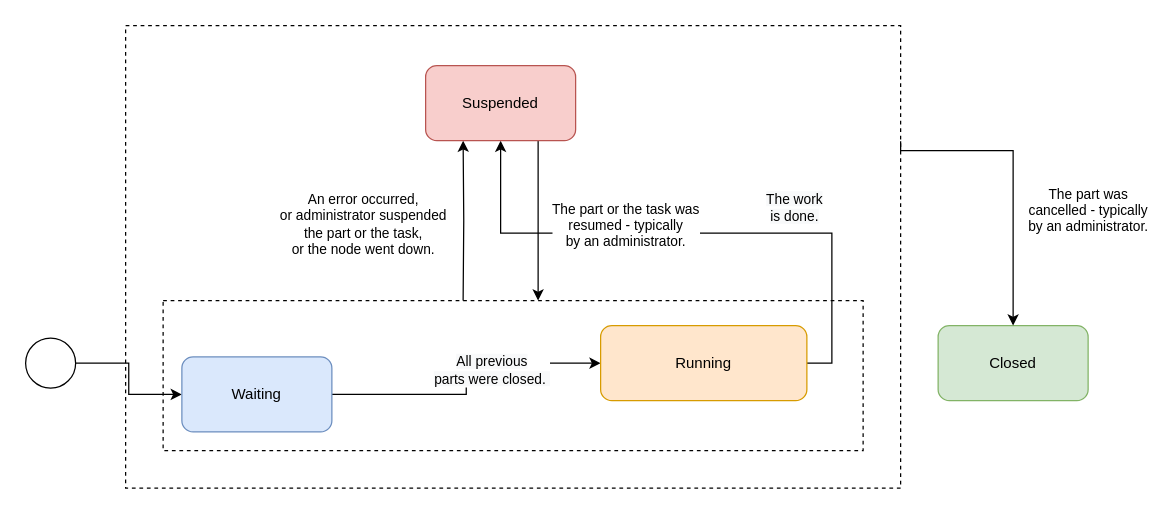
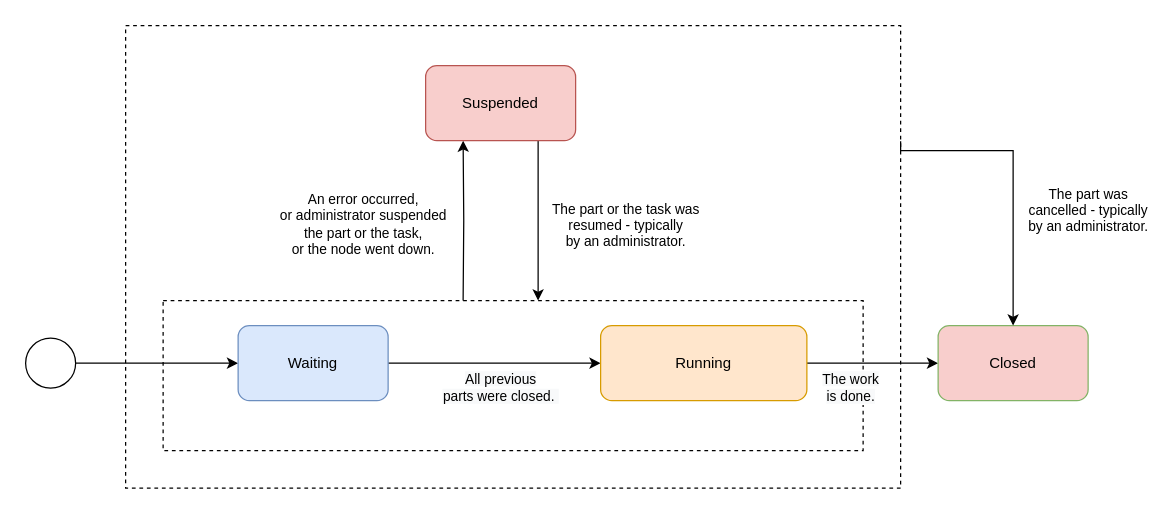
(832, 233) -> (879, 363)
(1013, 363) -> (1013, 363)
(257, 394) -> (313, 363)
